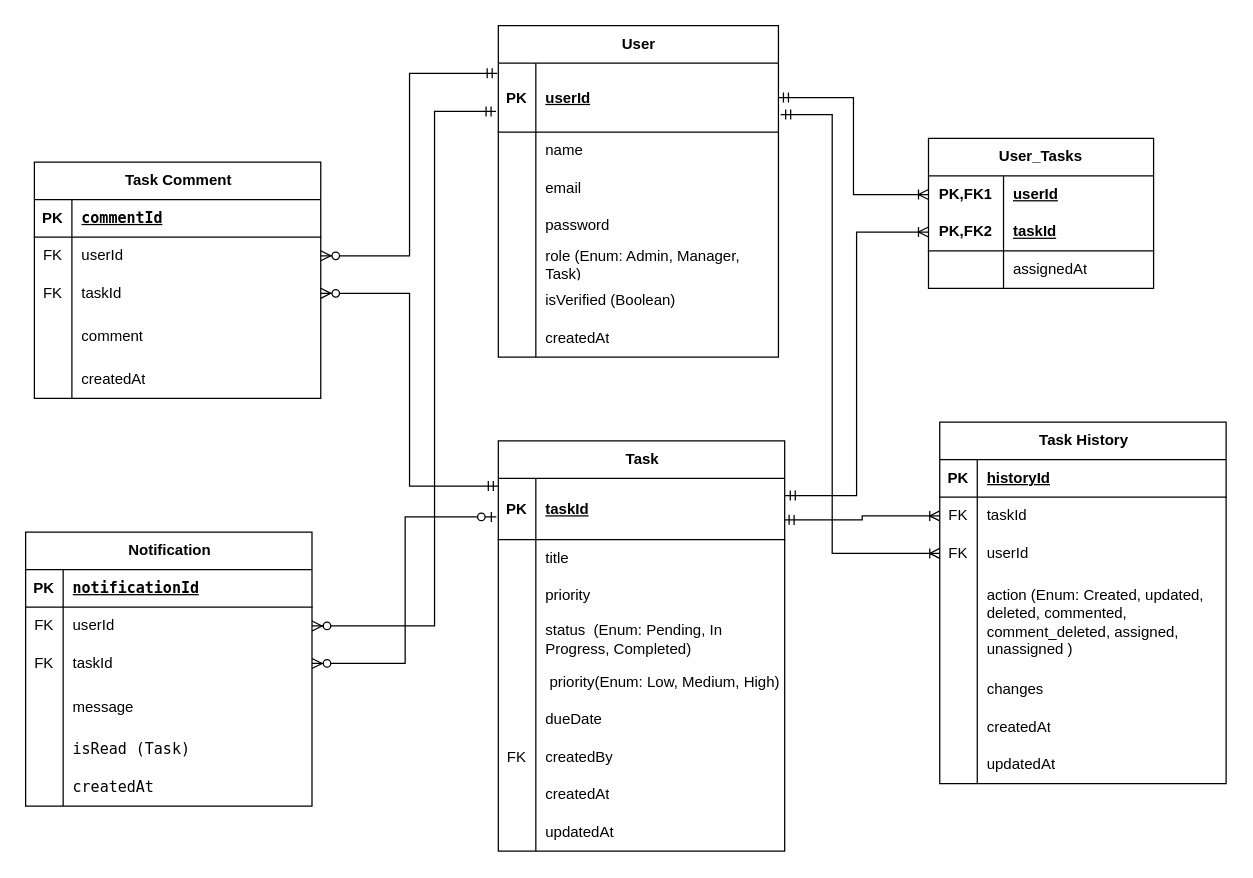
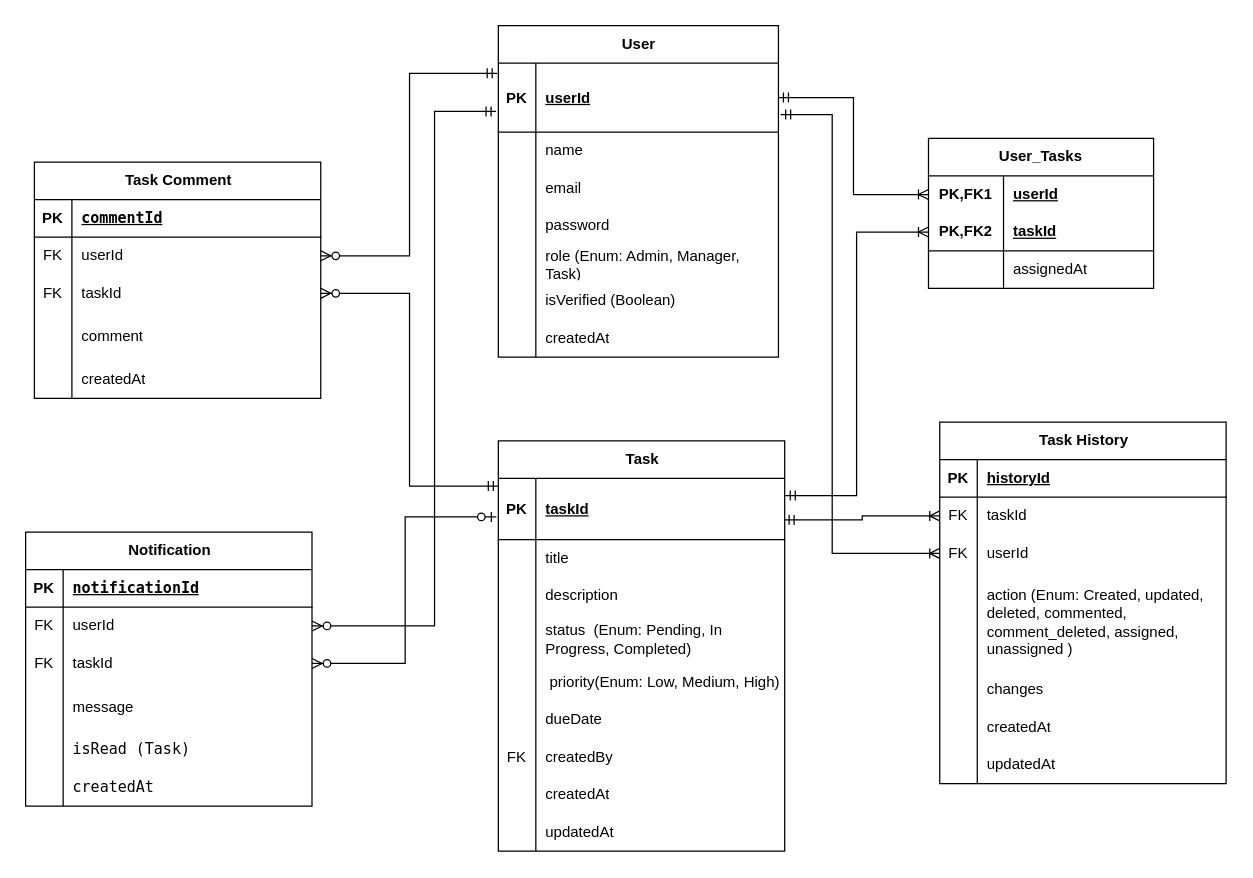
(575, 596) -> (588, 596)
